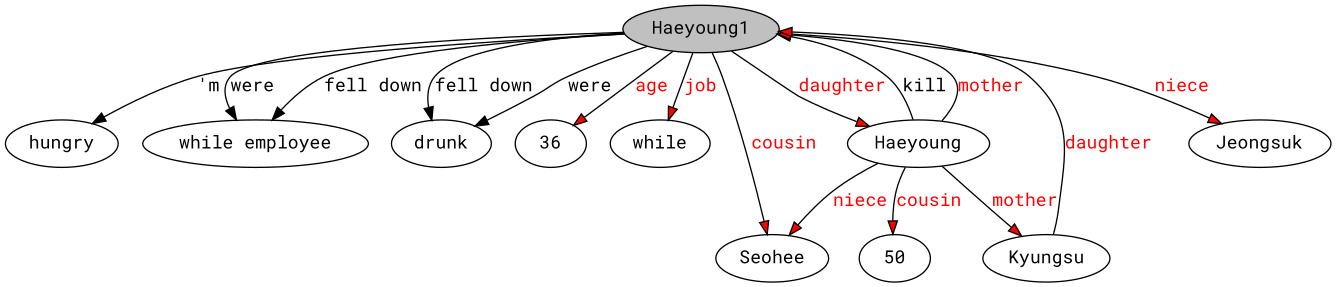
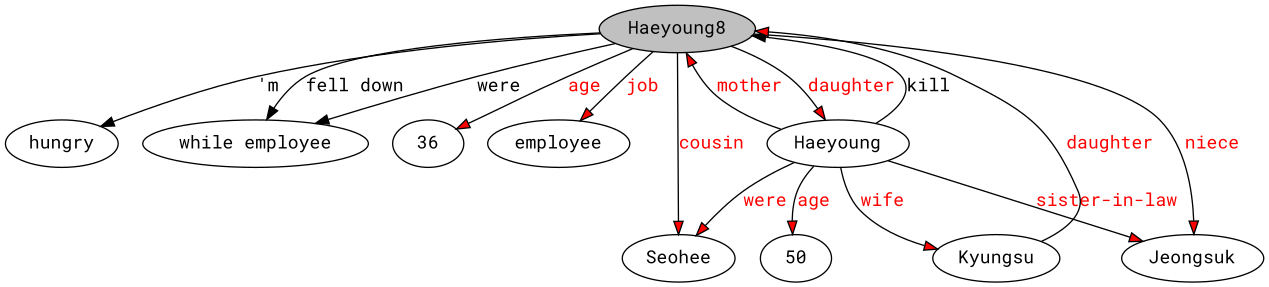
(701, 29) -> (677, 29)
(441, 144) -> none
(660, 144) -> (559, 144)
none -> (1009, 199)
(861, 201) -> (766, 201)
(929, 201) -> (814, 201)
(1025, 201) -> (883, 201)
